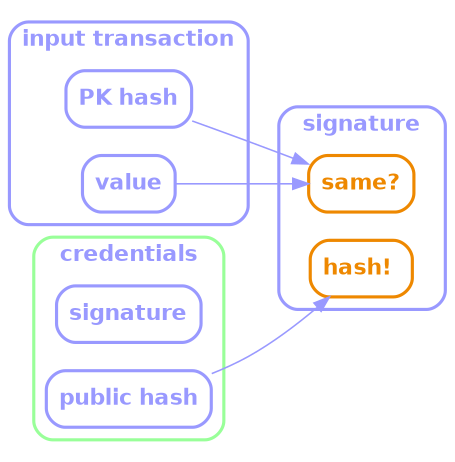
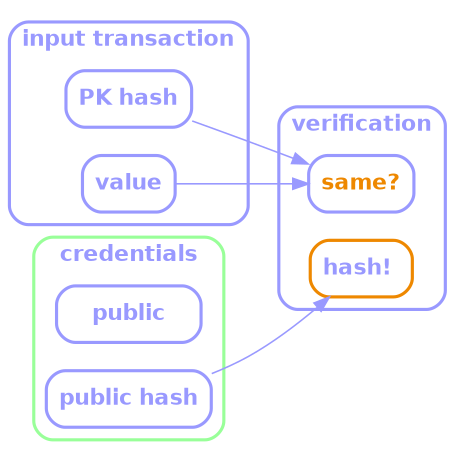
(362, 125) -> (362, 125)
(361, 184) -> (361, 184)
(361, 269) -> (361, 269)
(129, 314) -> (129, 314)
